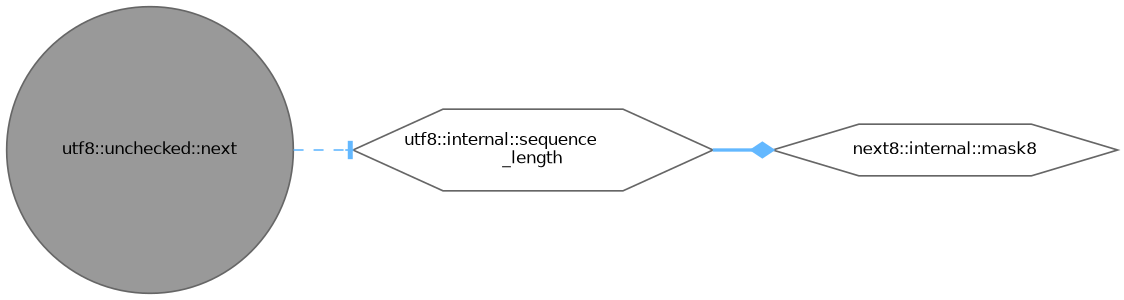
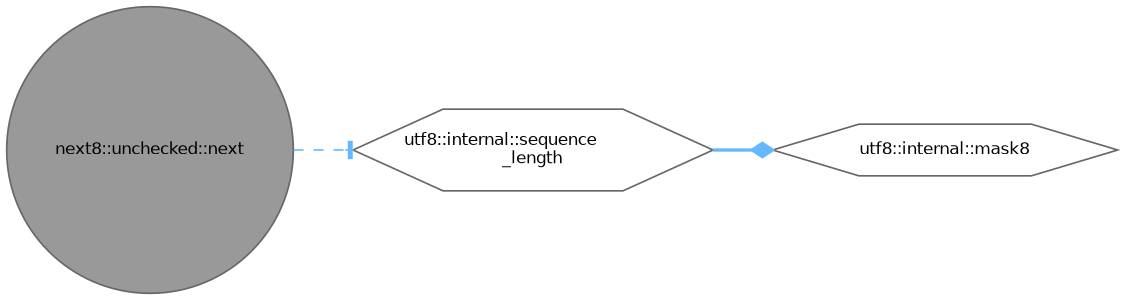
(150, 150) -> (150, 150)
(945, 150) -> (945, 150)
